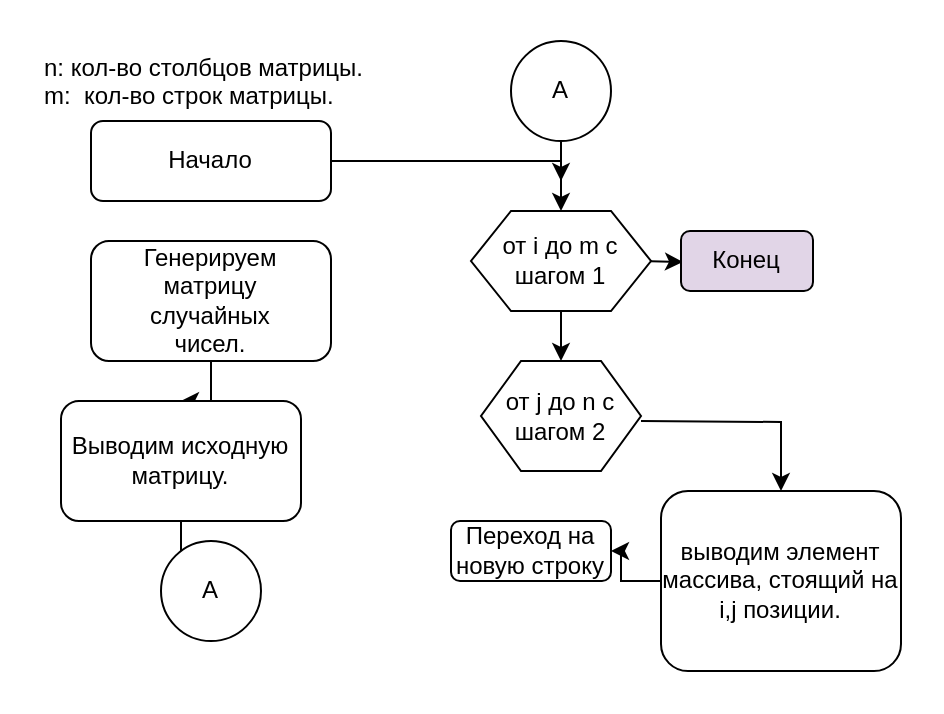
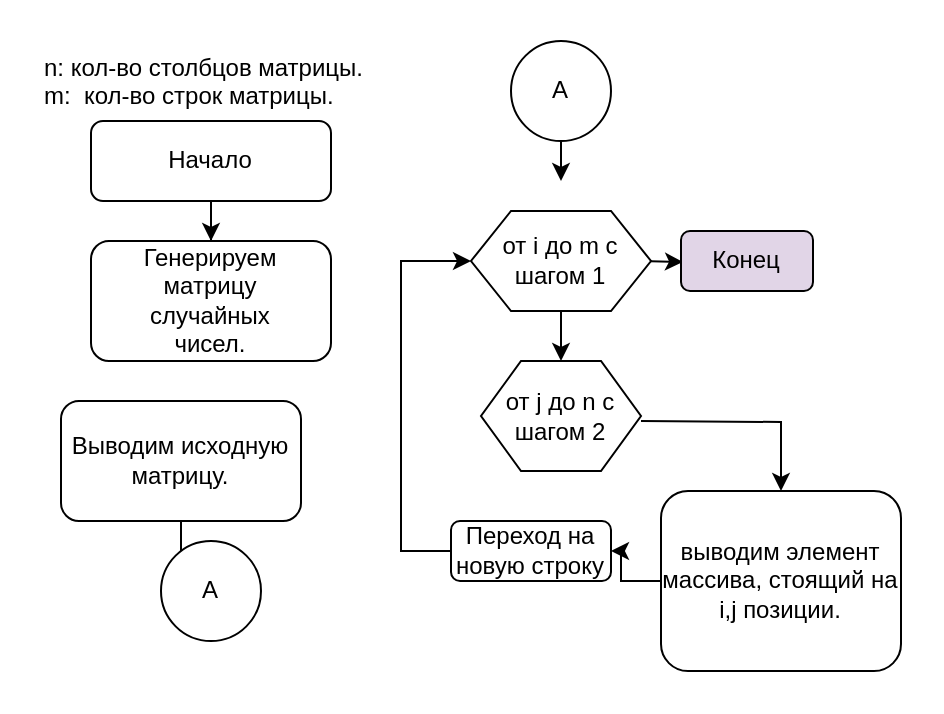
(444, 161) -> (211, 228)
(211, 382) -> none
none -> (401, 403)
